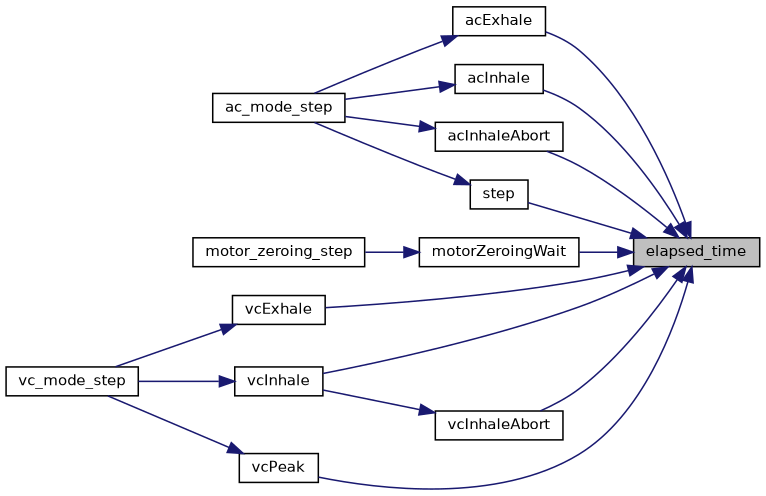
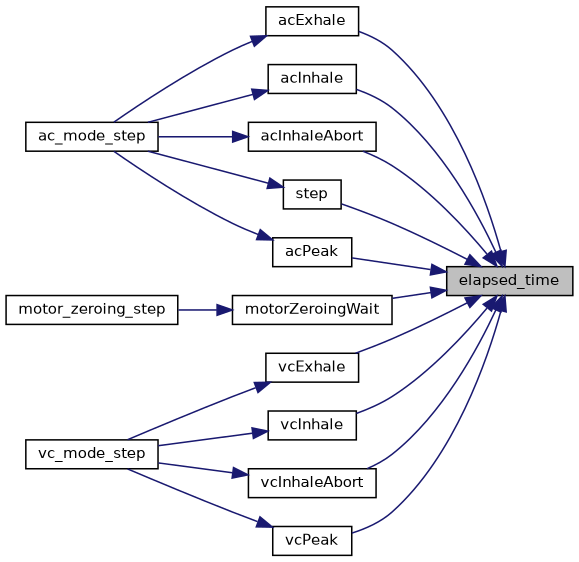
none -> (312, 252)
(371, 400) -> (195, 468)
